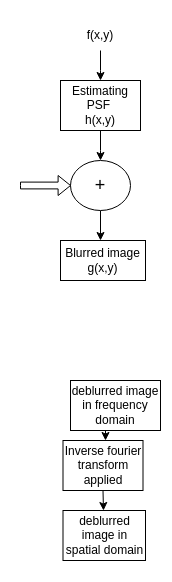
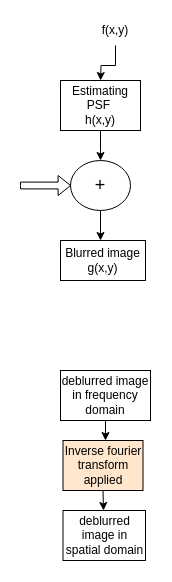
(101, 36) -> (116, 31)
(116, 406) -> (106, 396)
(103, 466) -> (103, 466)
